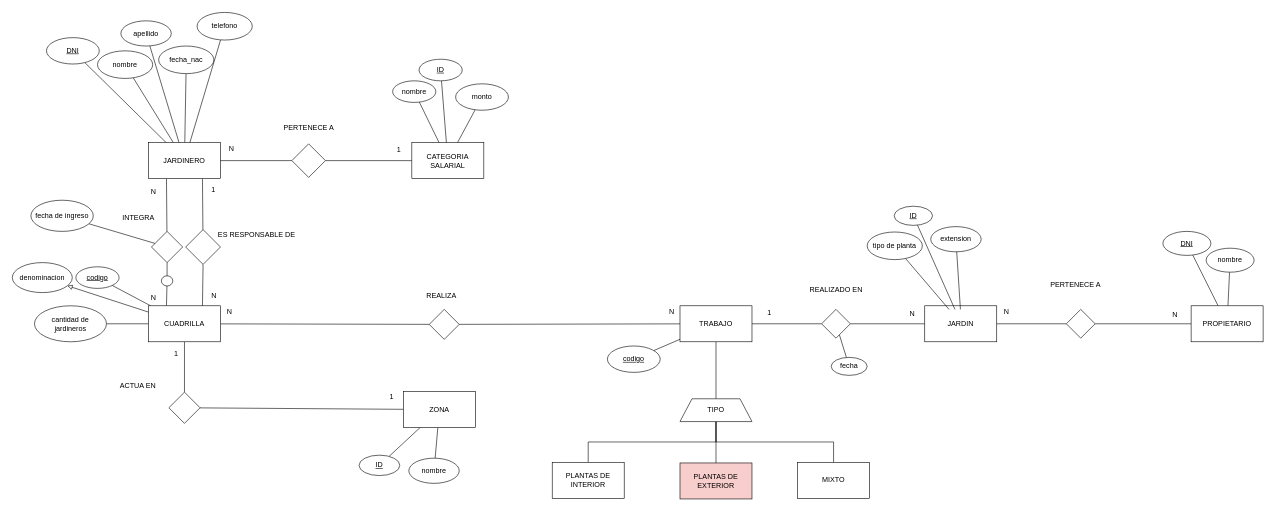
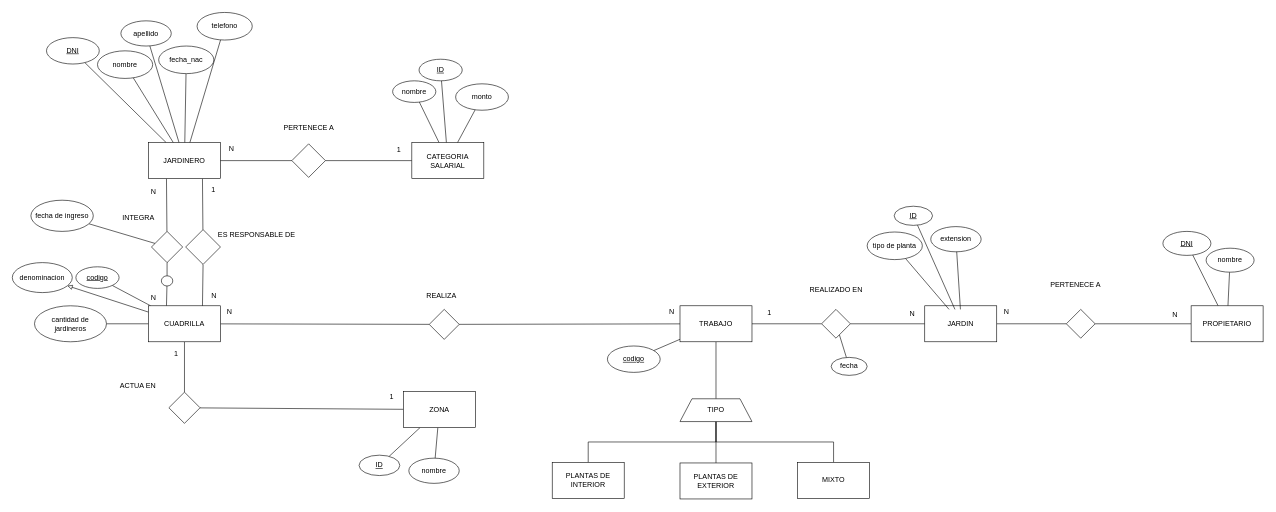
(716, 481) -> (716, 481)
